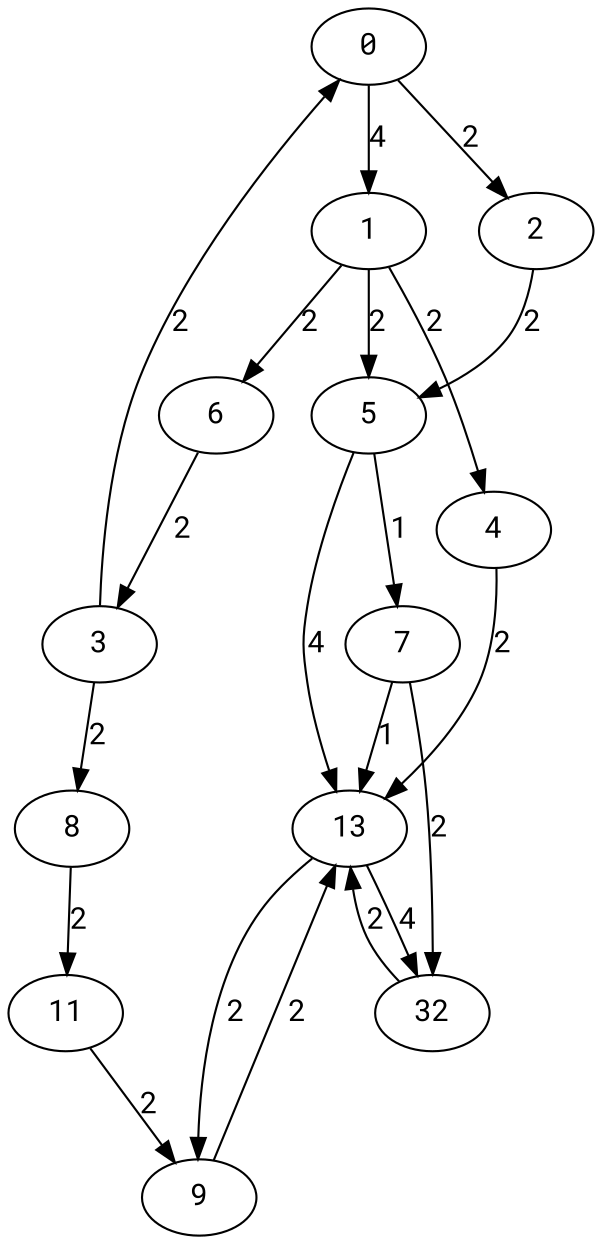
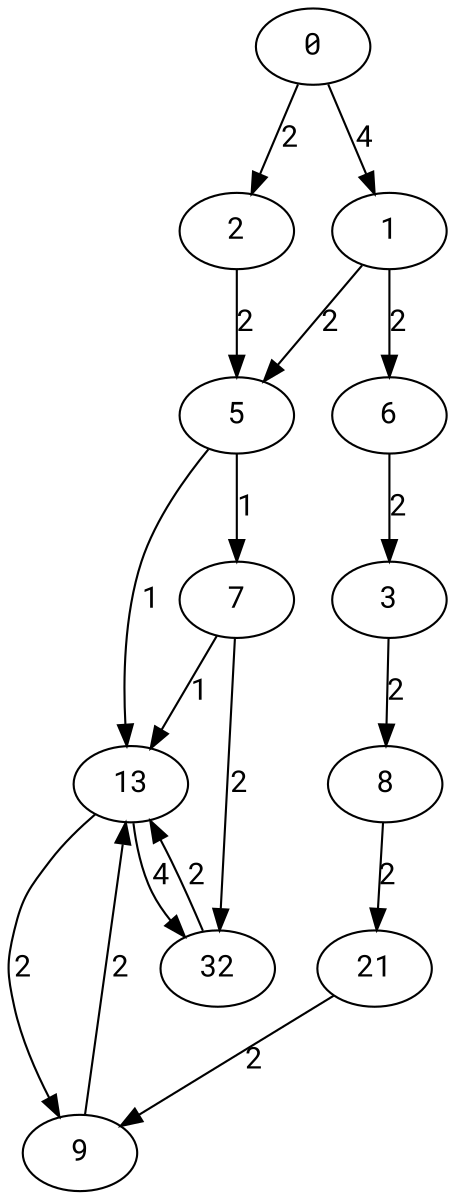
(162, 330) -> none
(494, 530) -> none
(317, 644) -> (151, 600)
(66, 1013) -> (375, 969)
